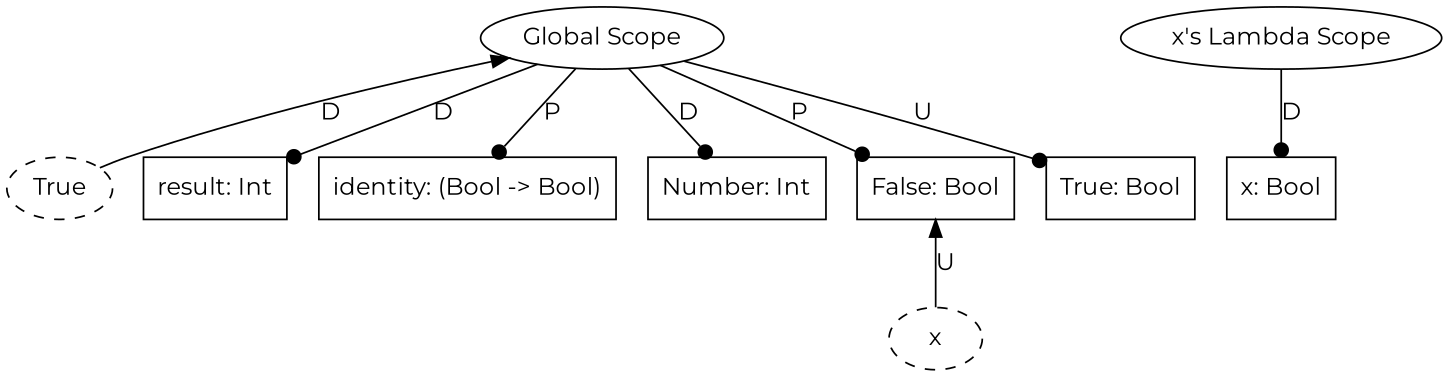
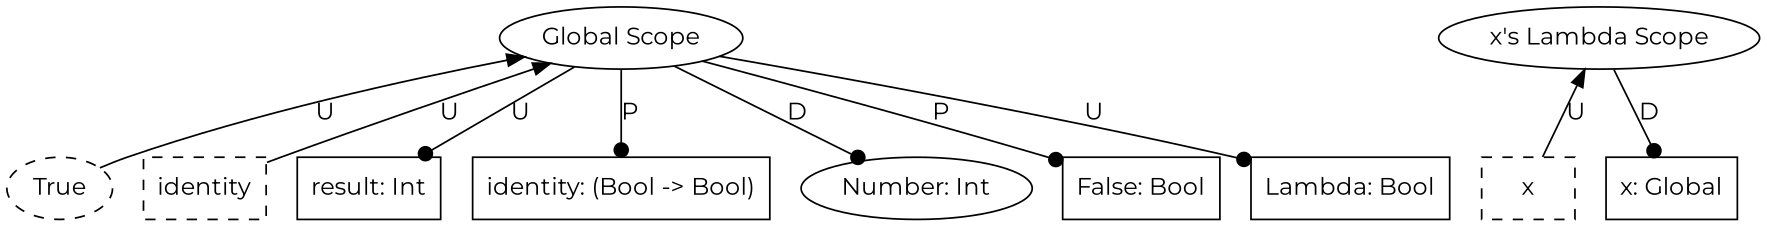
(331, 113) -> (326, 113)
(443, 113) -> (521, 113)
none -> (205, 188)
(737, 188) -> (917, 188)
(1121, 188) -> (1350, 188)
(1281, 188) -> (1672, 188)
(936, 272) -> (1560, 121)
(936, 339) -> (1528, 188)
